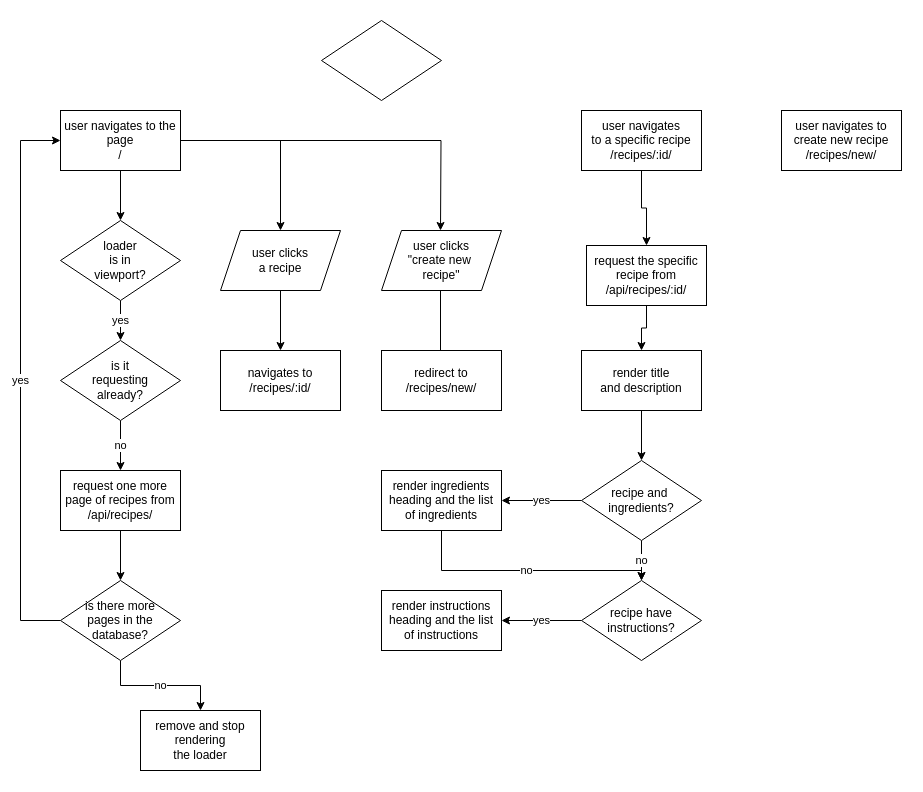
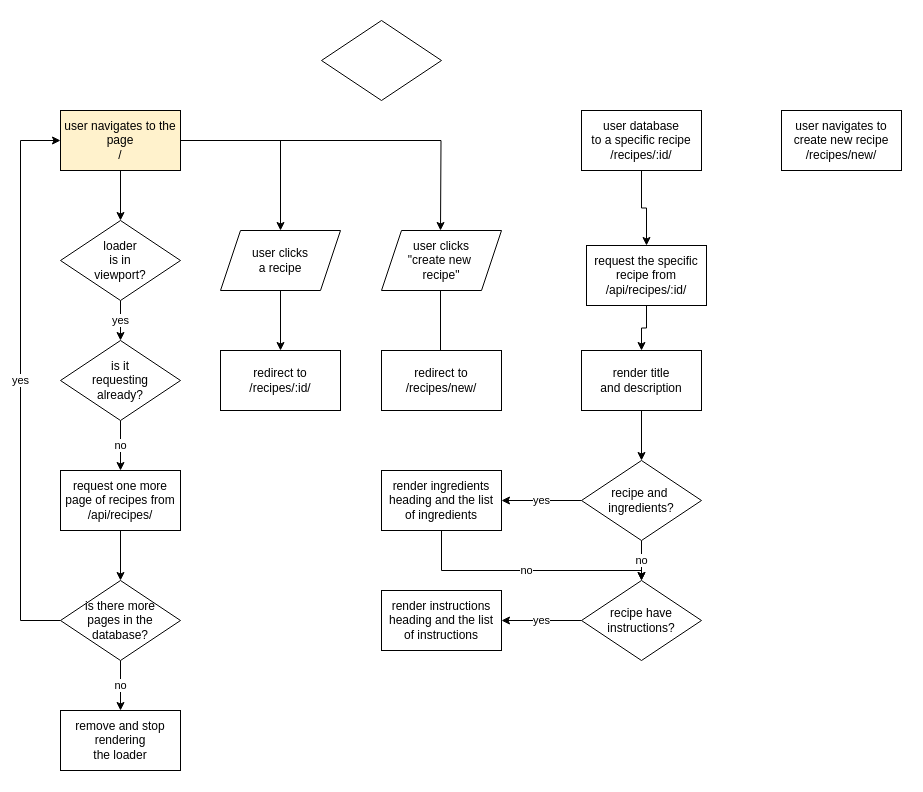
(121, 141) -> (121, 141)
(642, 141) -> (642, 141)
(281, 381) -> (281, 381)
(201, 741) -> (121, 741)
